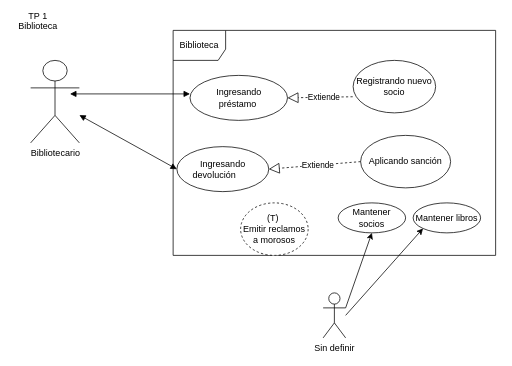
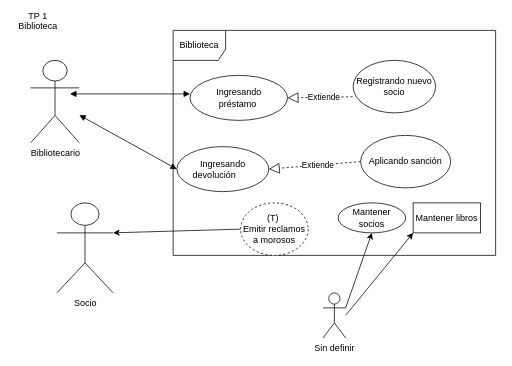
(447, 218) -> (447, 218)
none -> (227, 230)
none -> (85, 248)
